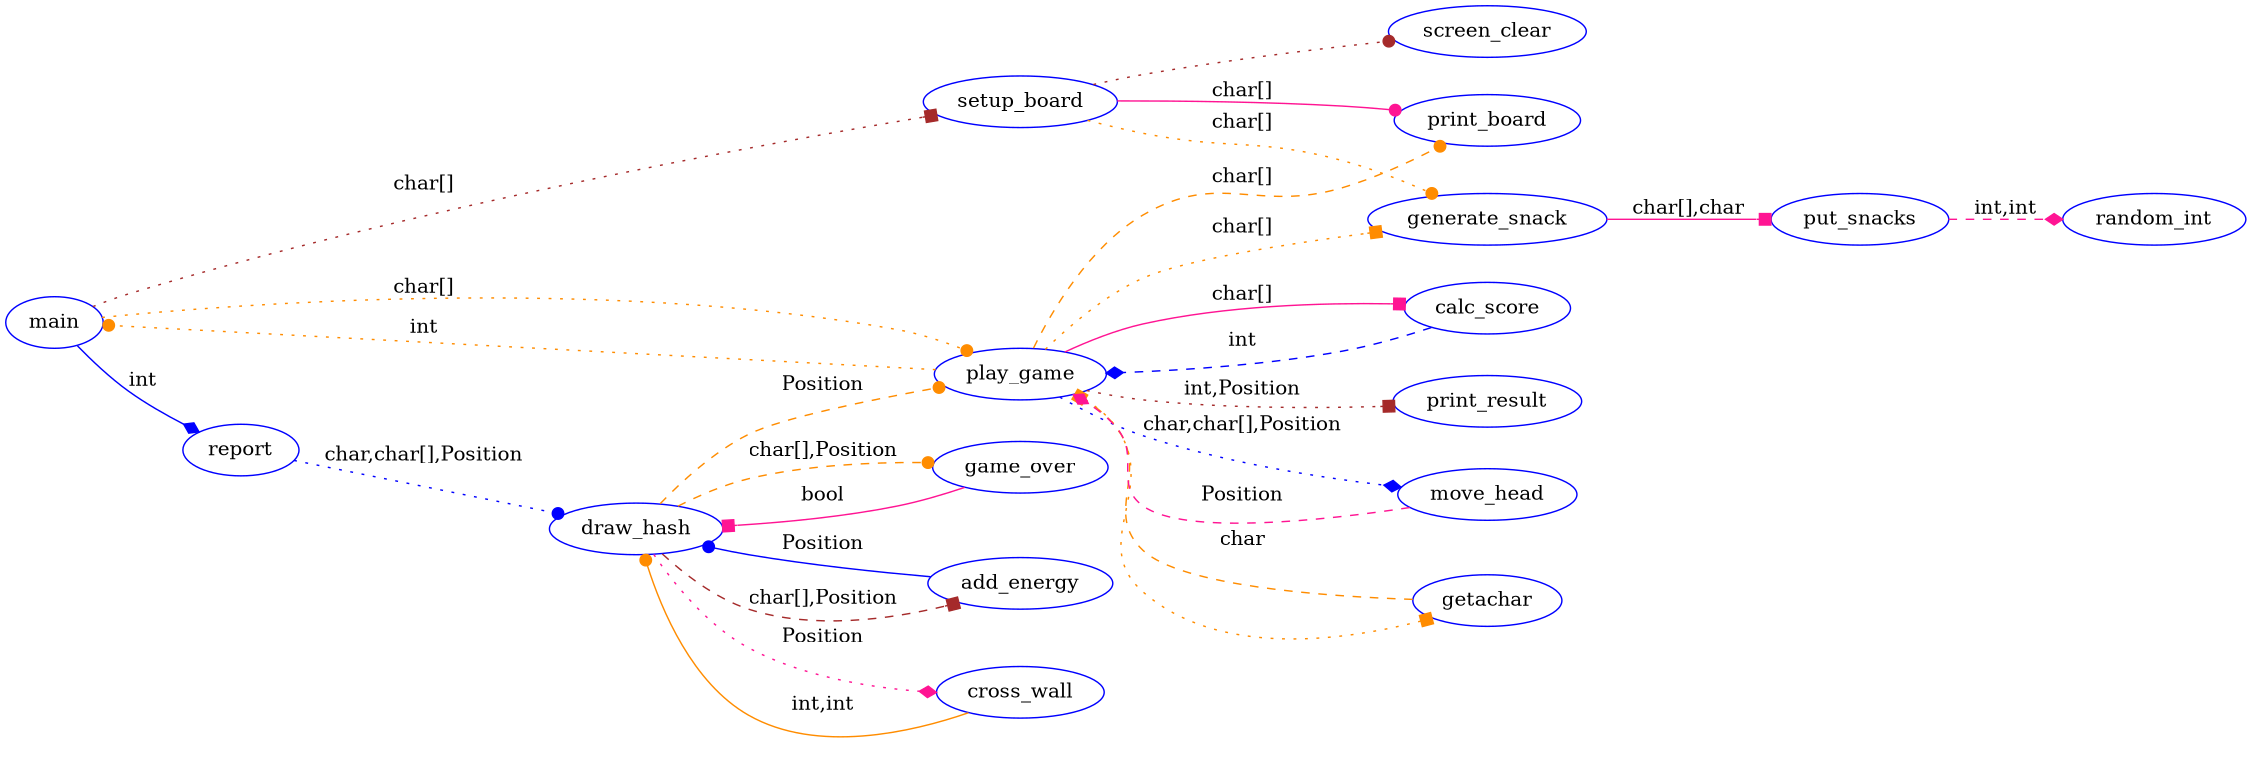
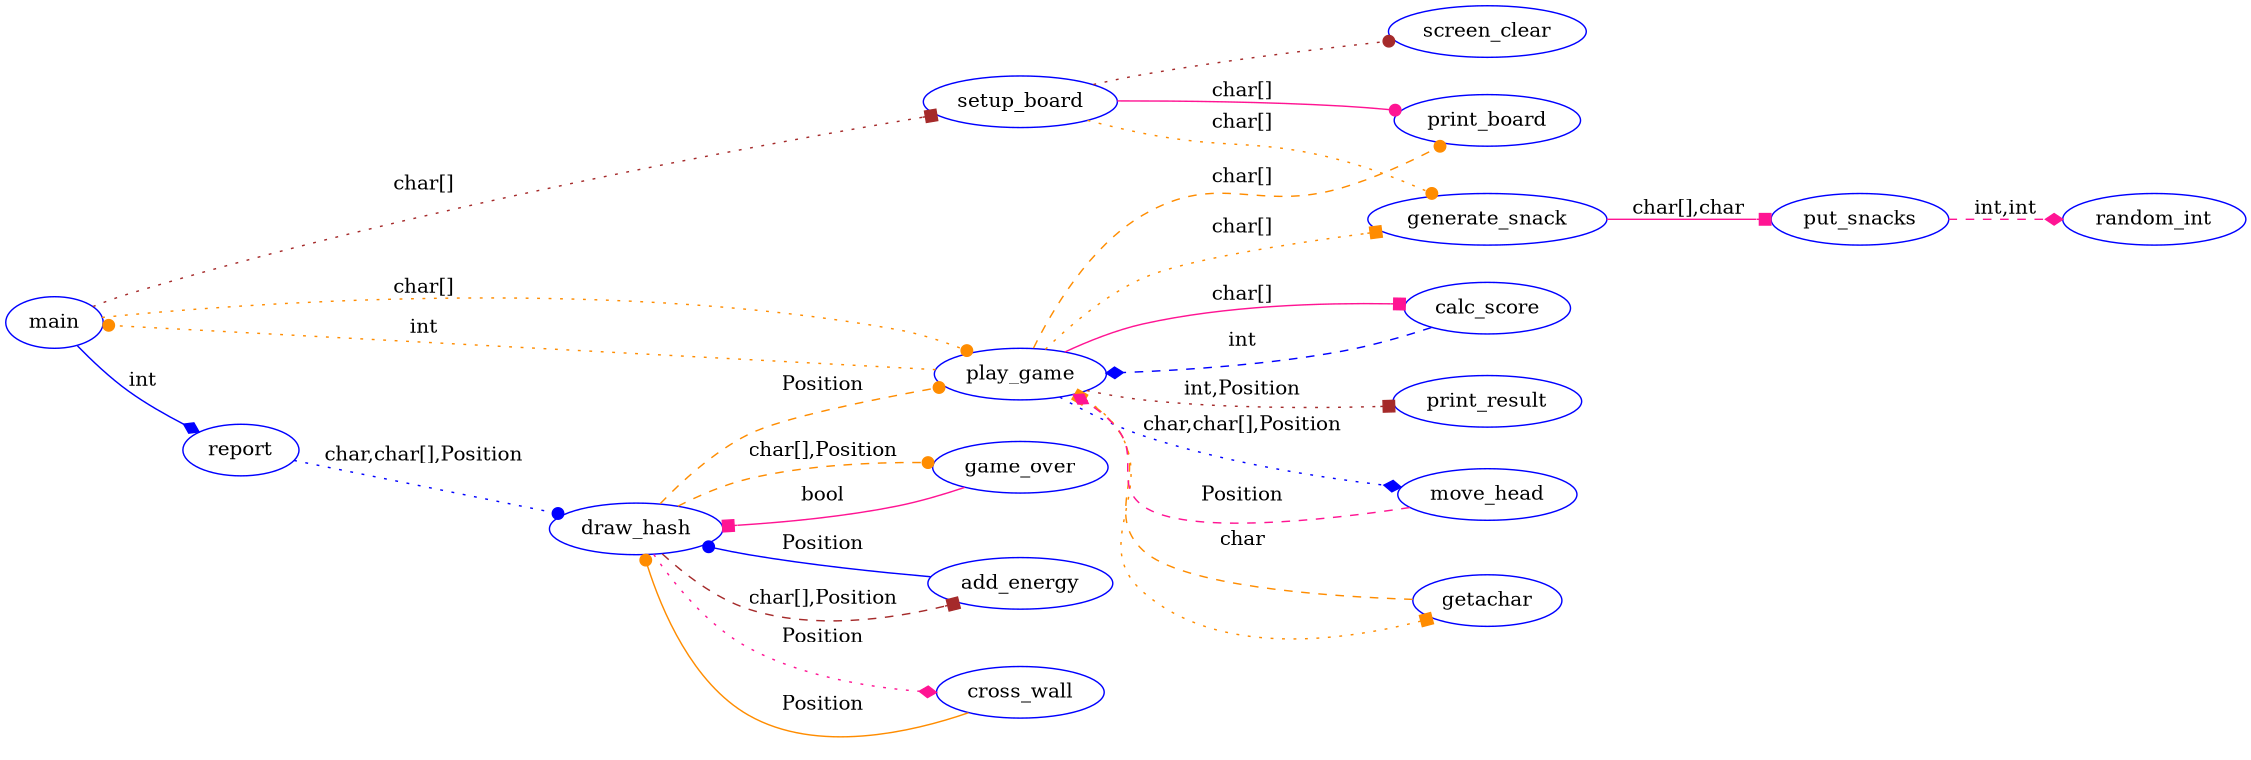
(823, 704) -> (823, 704)
